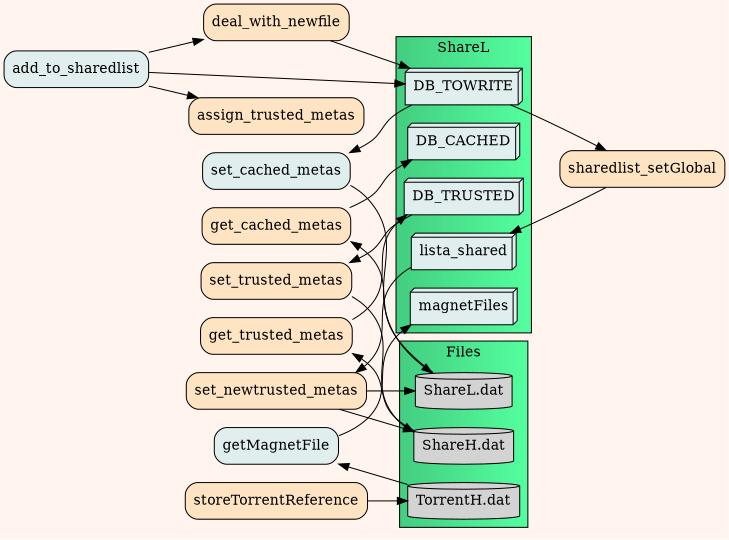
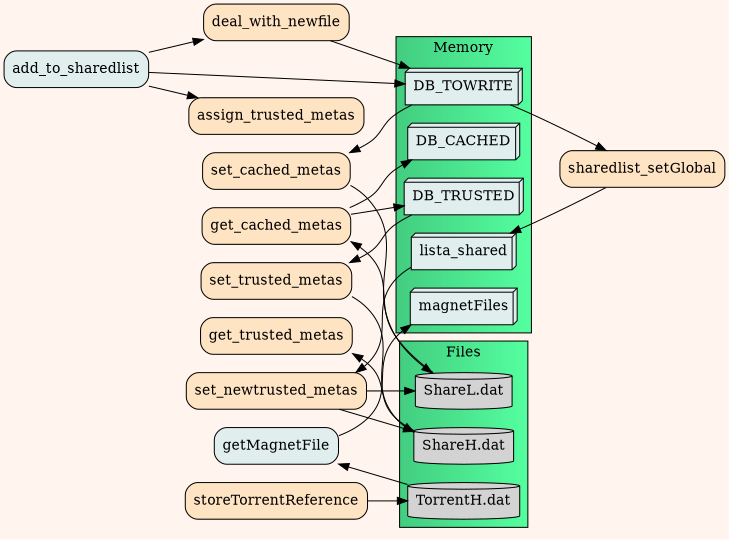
(464, 48) -> (464, 48)
(276, 171) -> (276, 171)
(377, 296) -> (368, 212)
